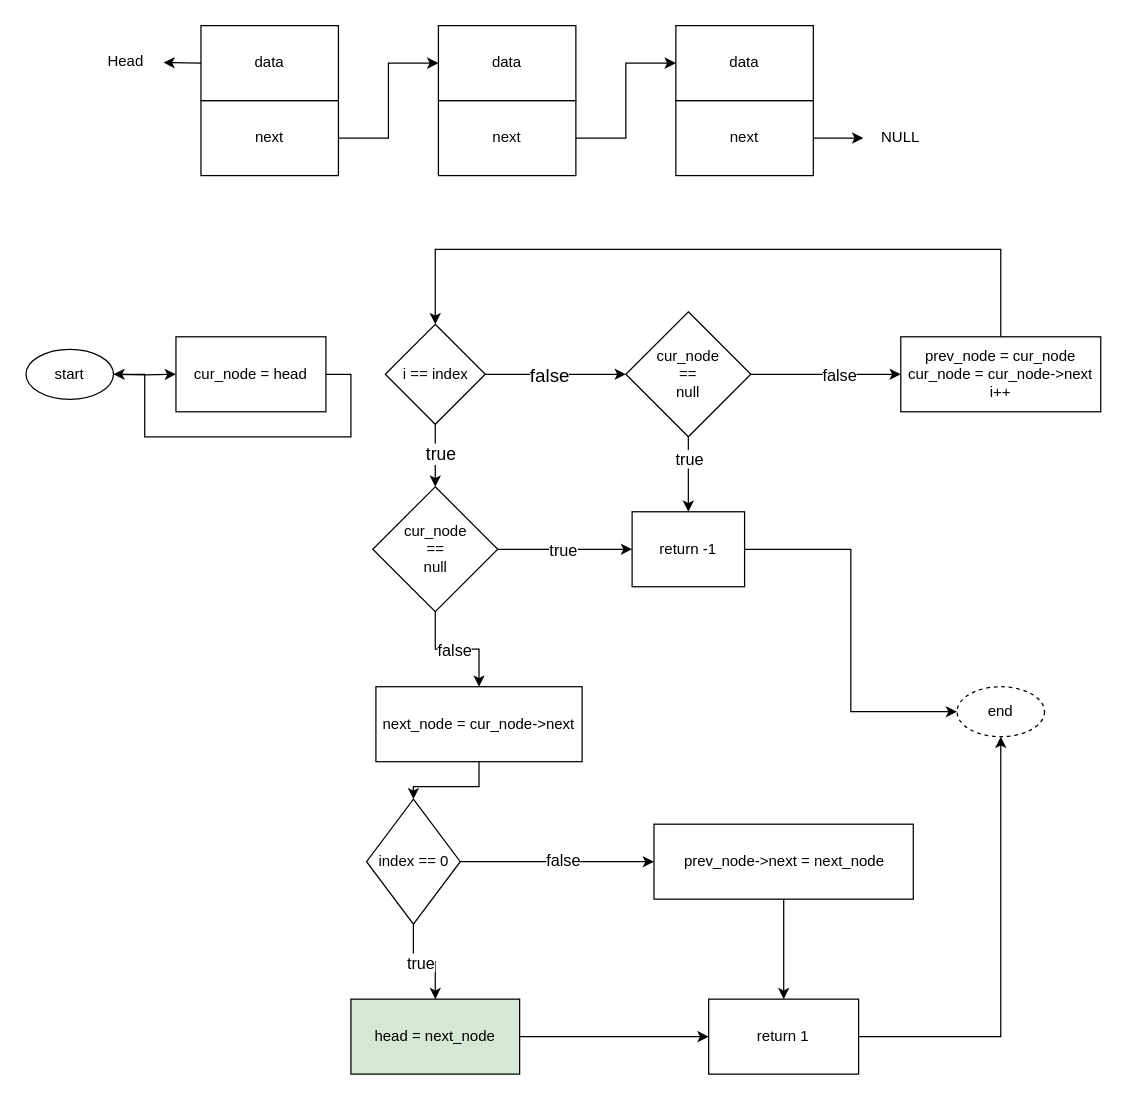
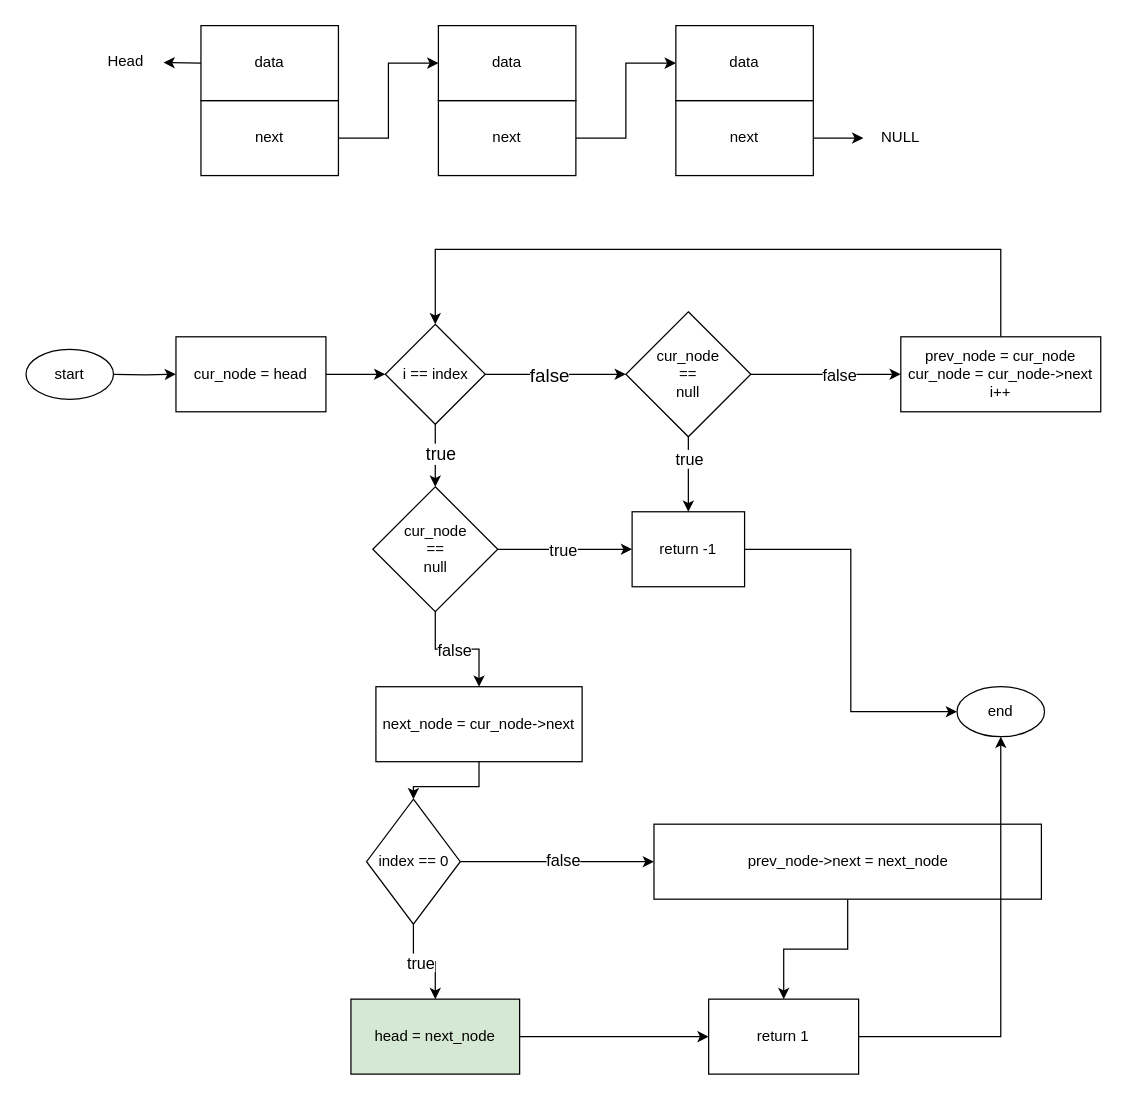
(251, 437) -> (362, 374)
(1001, 712) -> (1001, 712)
(783, 862) -> (848, 862)
